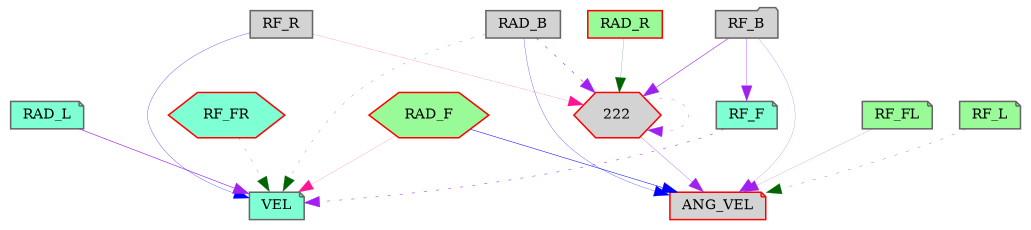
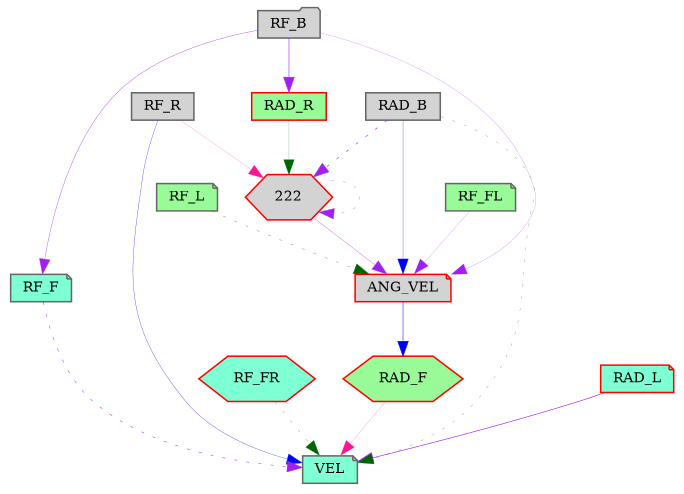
(692, 63) -> (289, 58)
(47, 115) -> (637, 379)
(566, 158) -> (403, 321)
